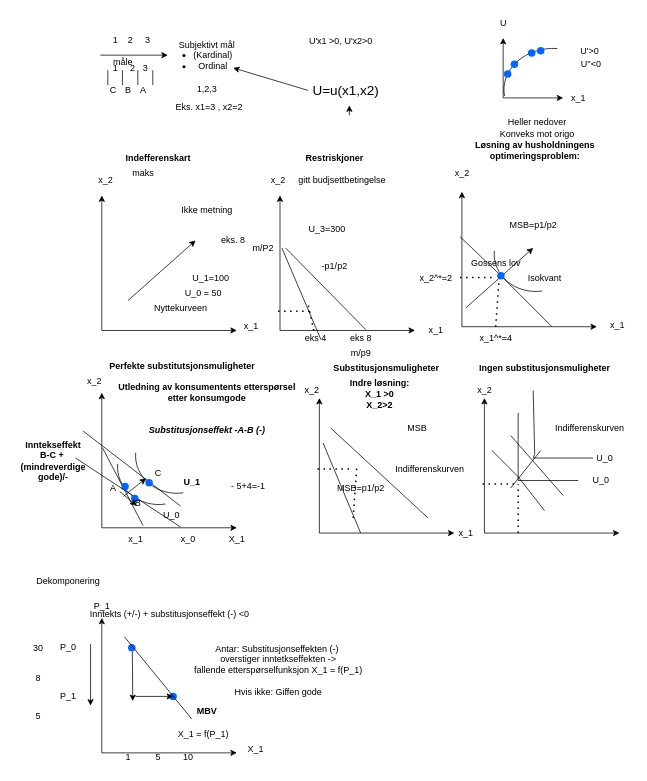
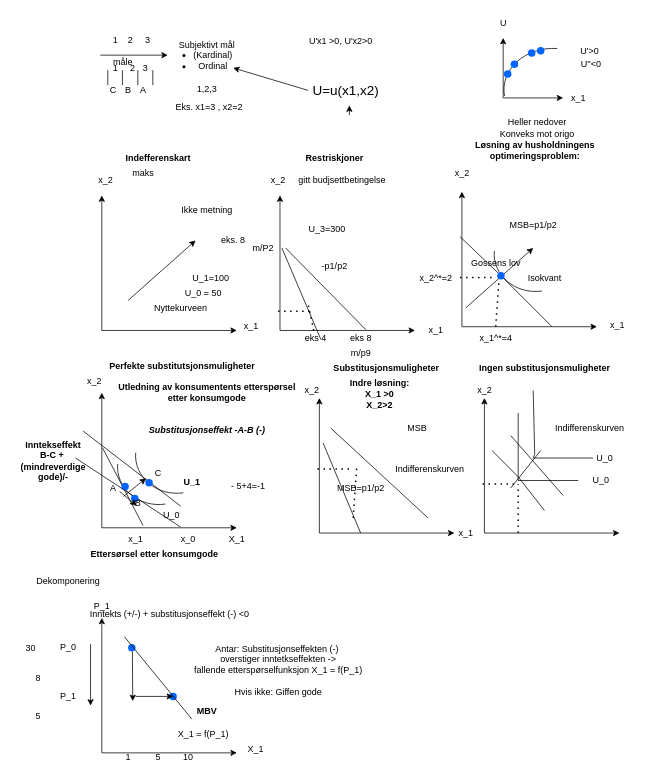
none -> (154, 554)
(38, 648) -> (30, 648)
